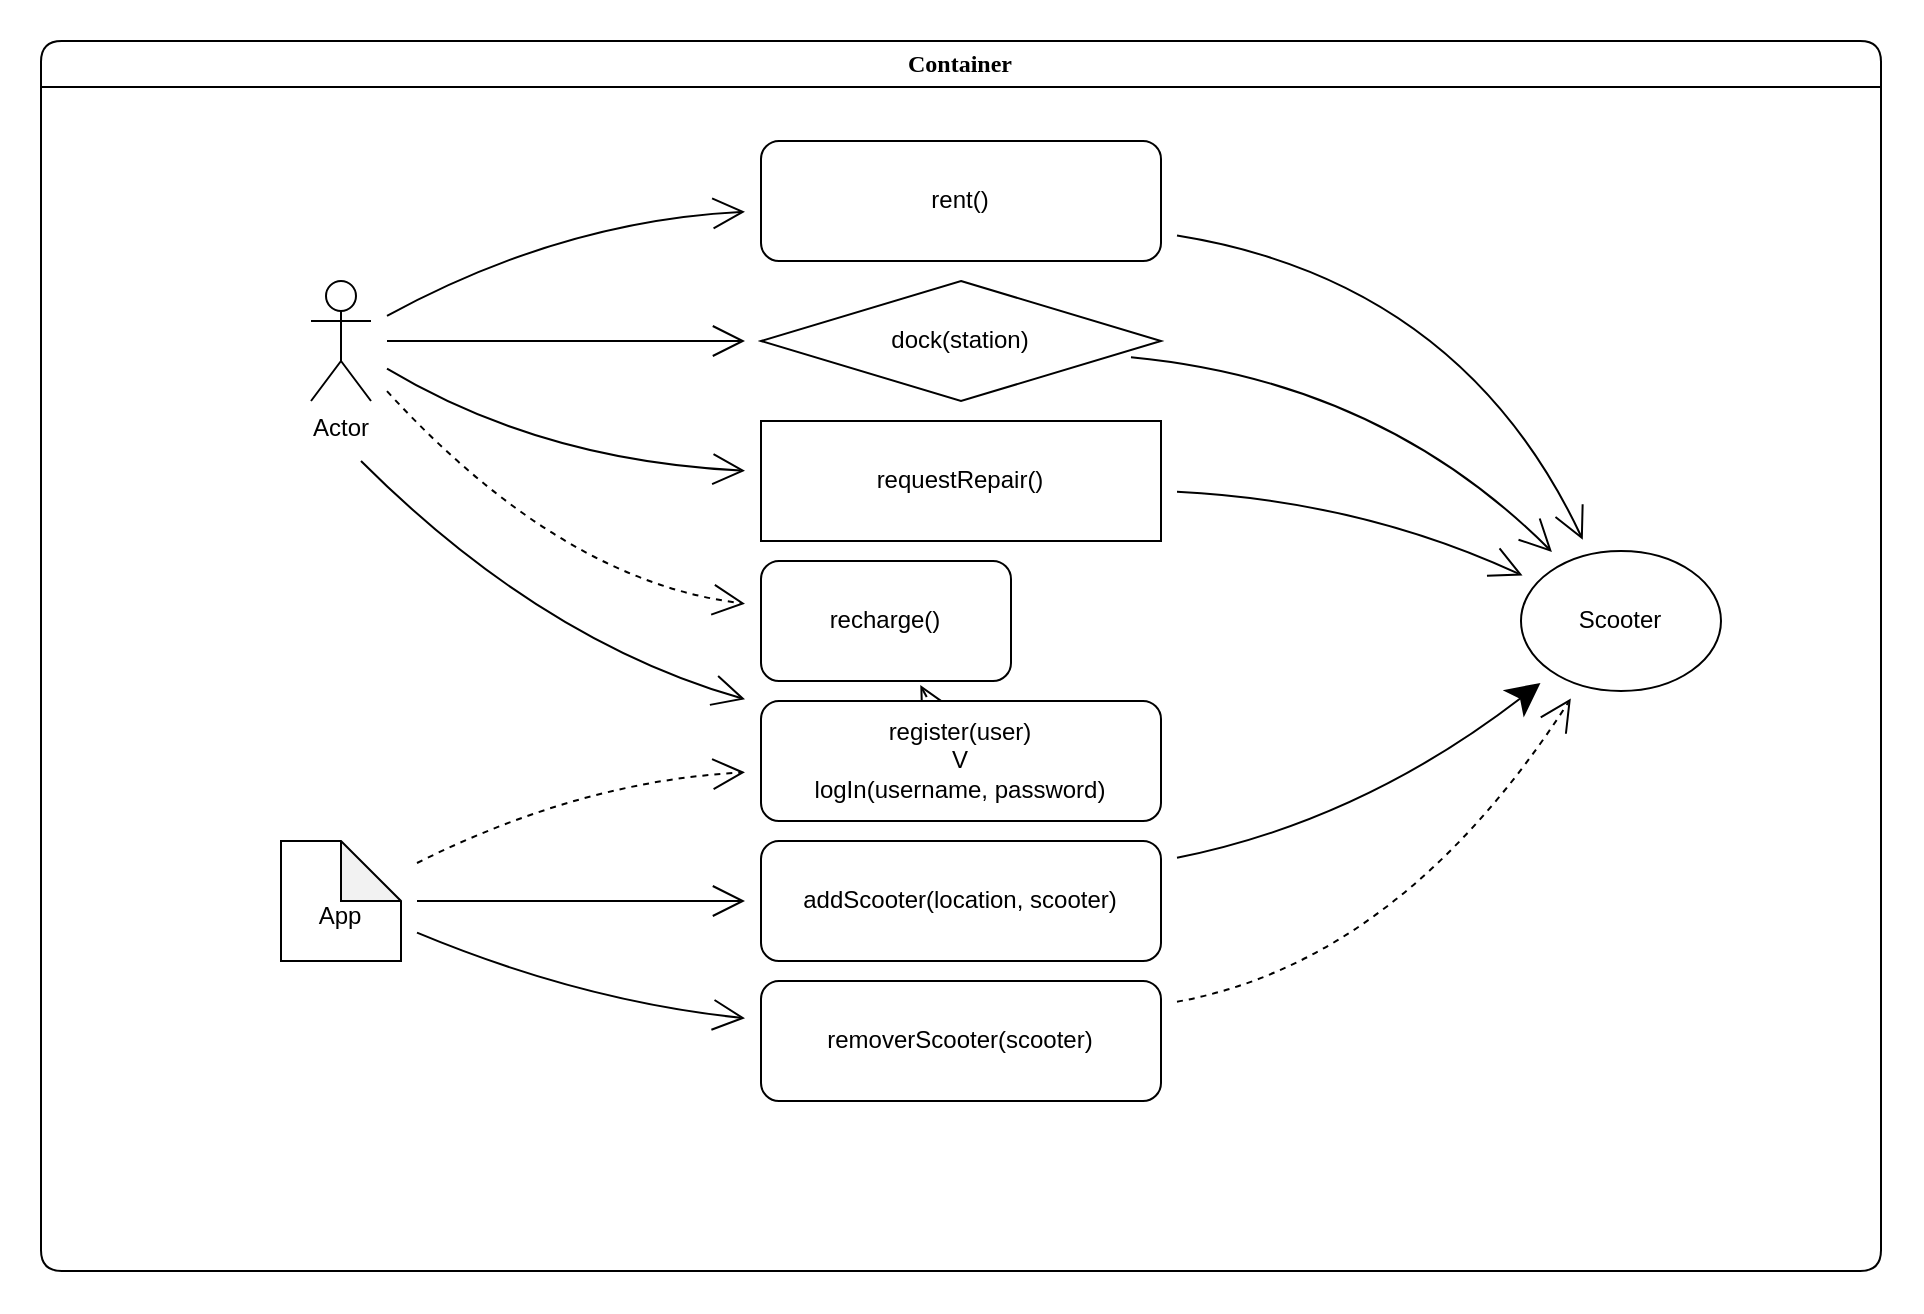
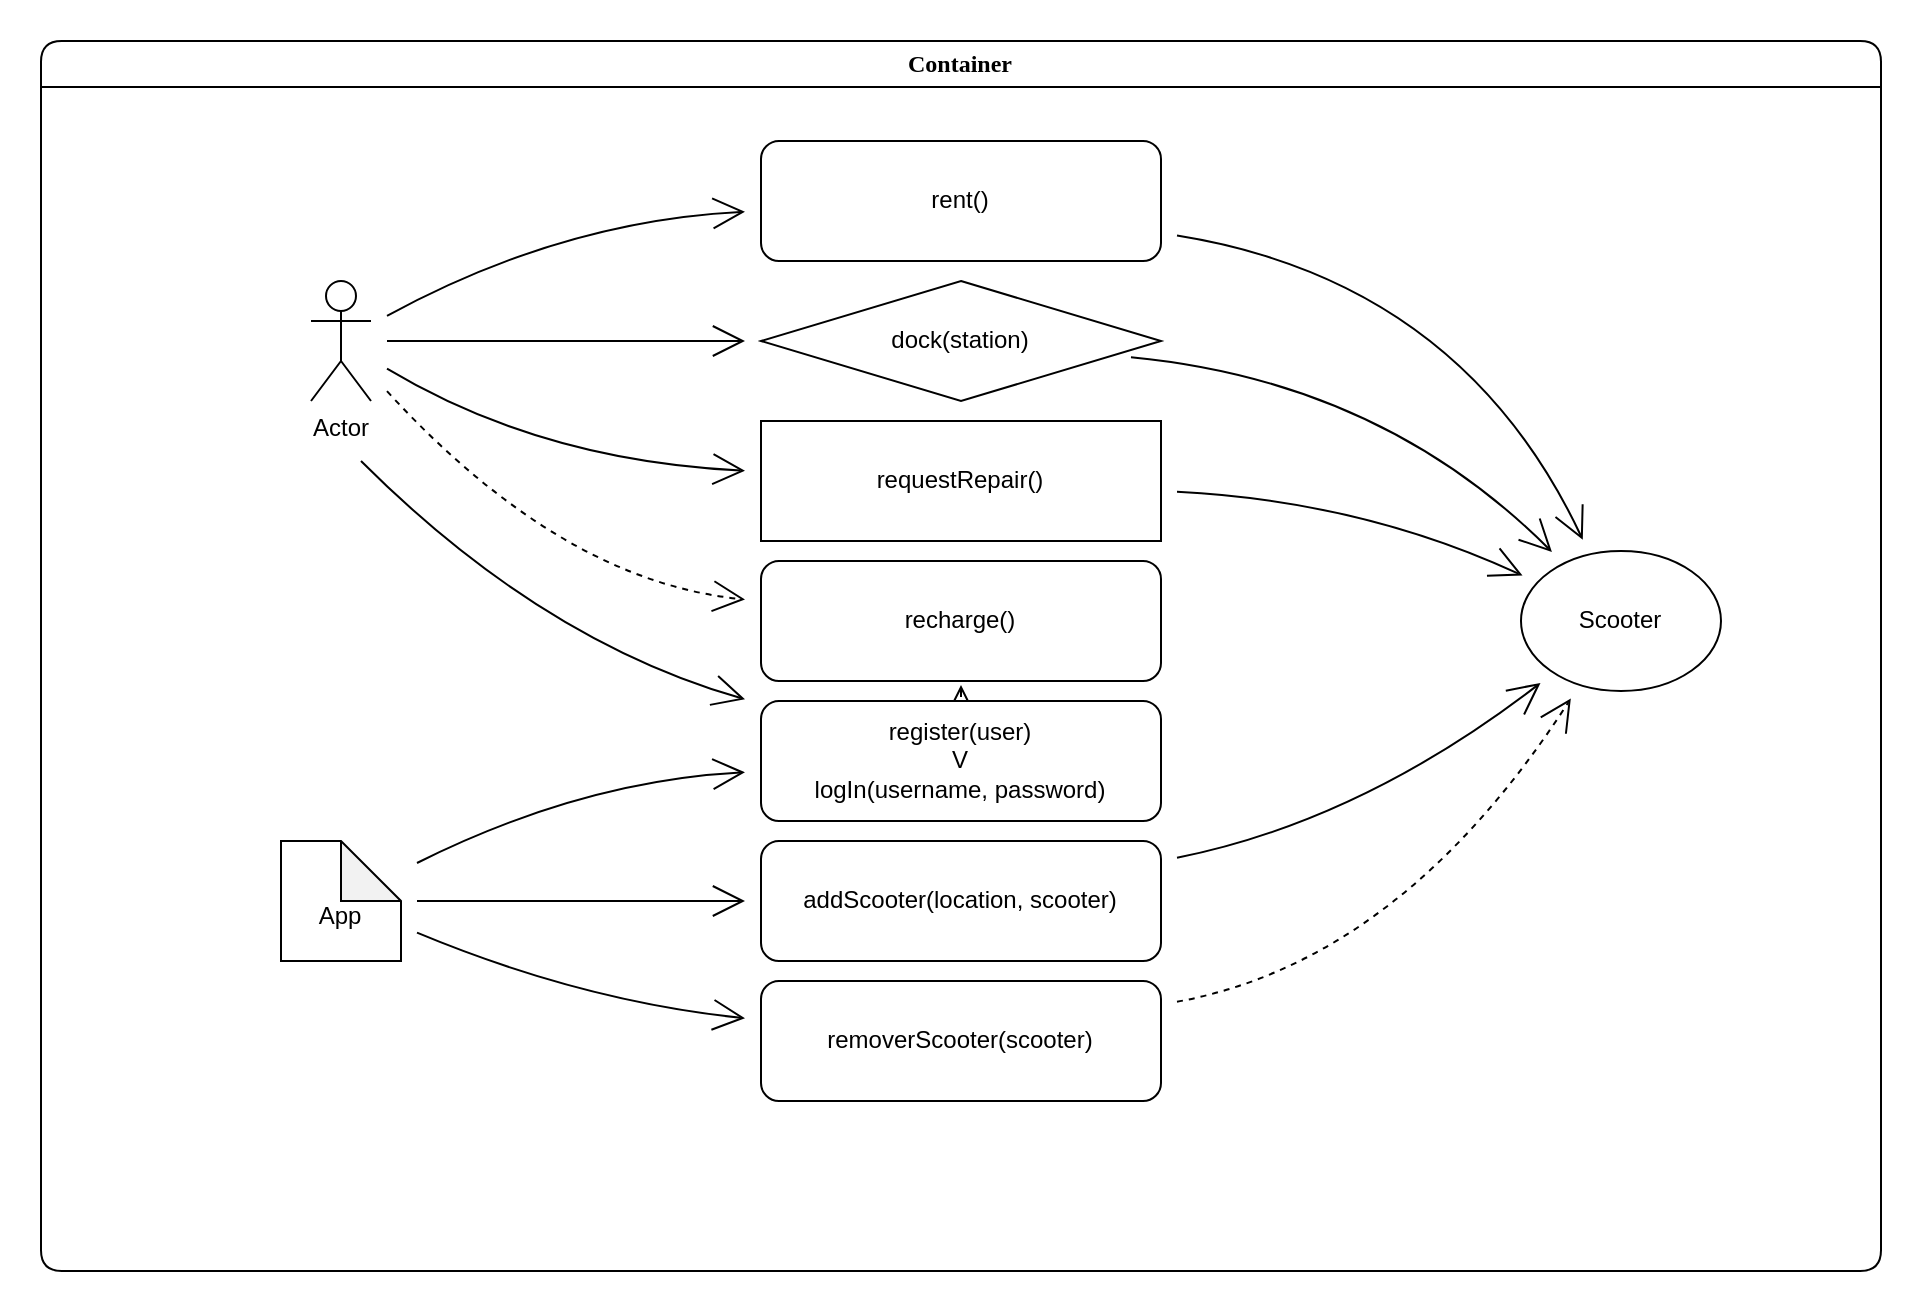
(886, 621) -> (961, 621)
(1519, 699) -> (1526, 694)
(574, 801) -> (574, 801)
